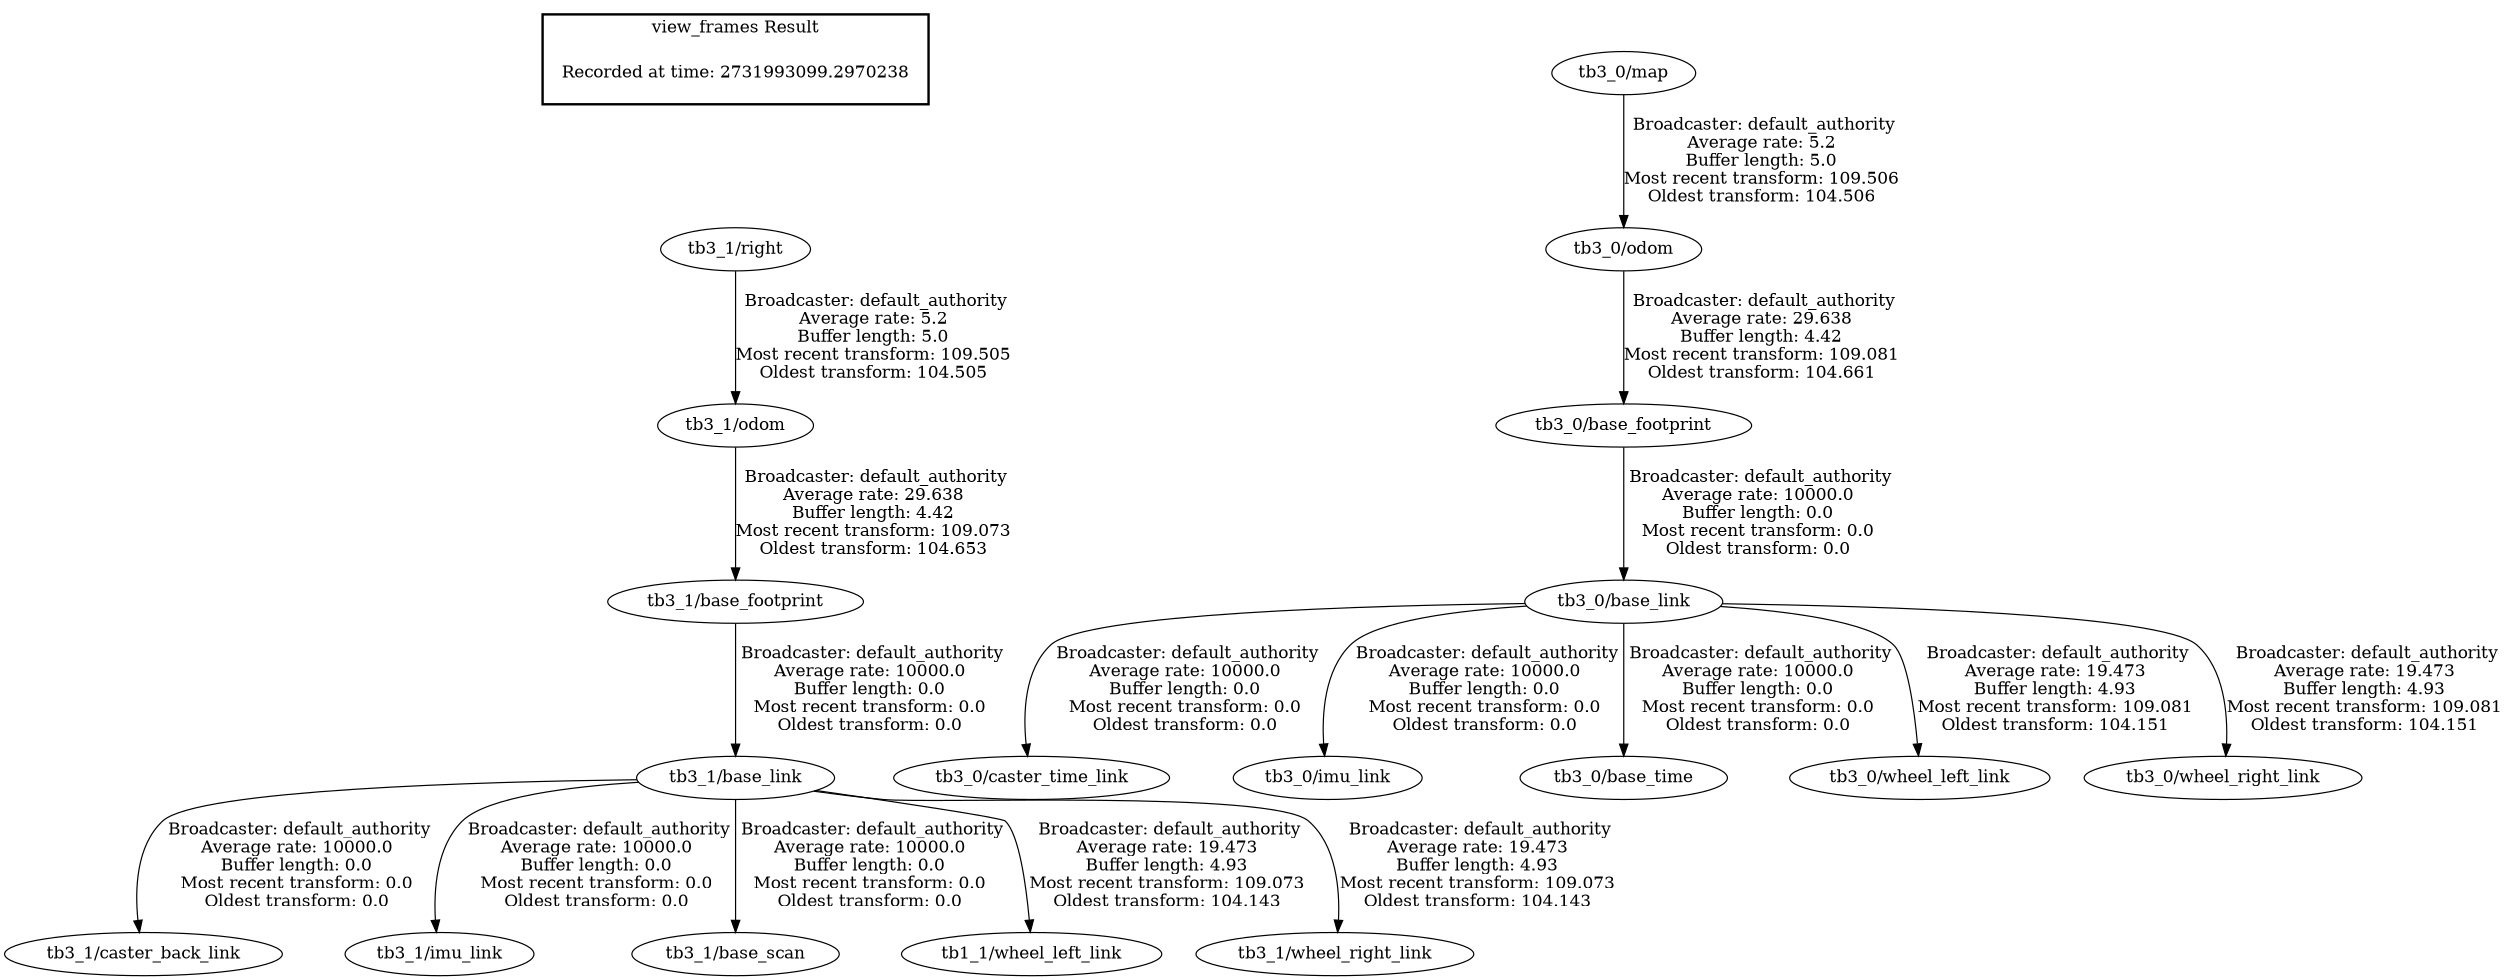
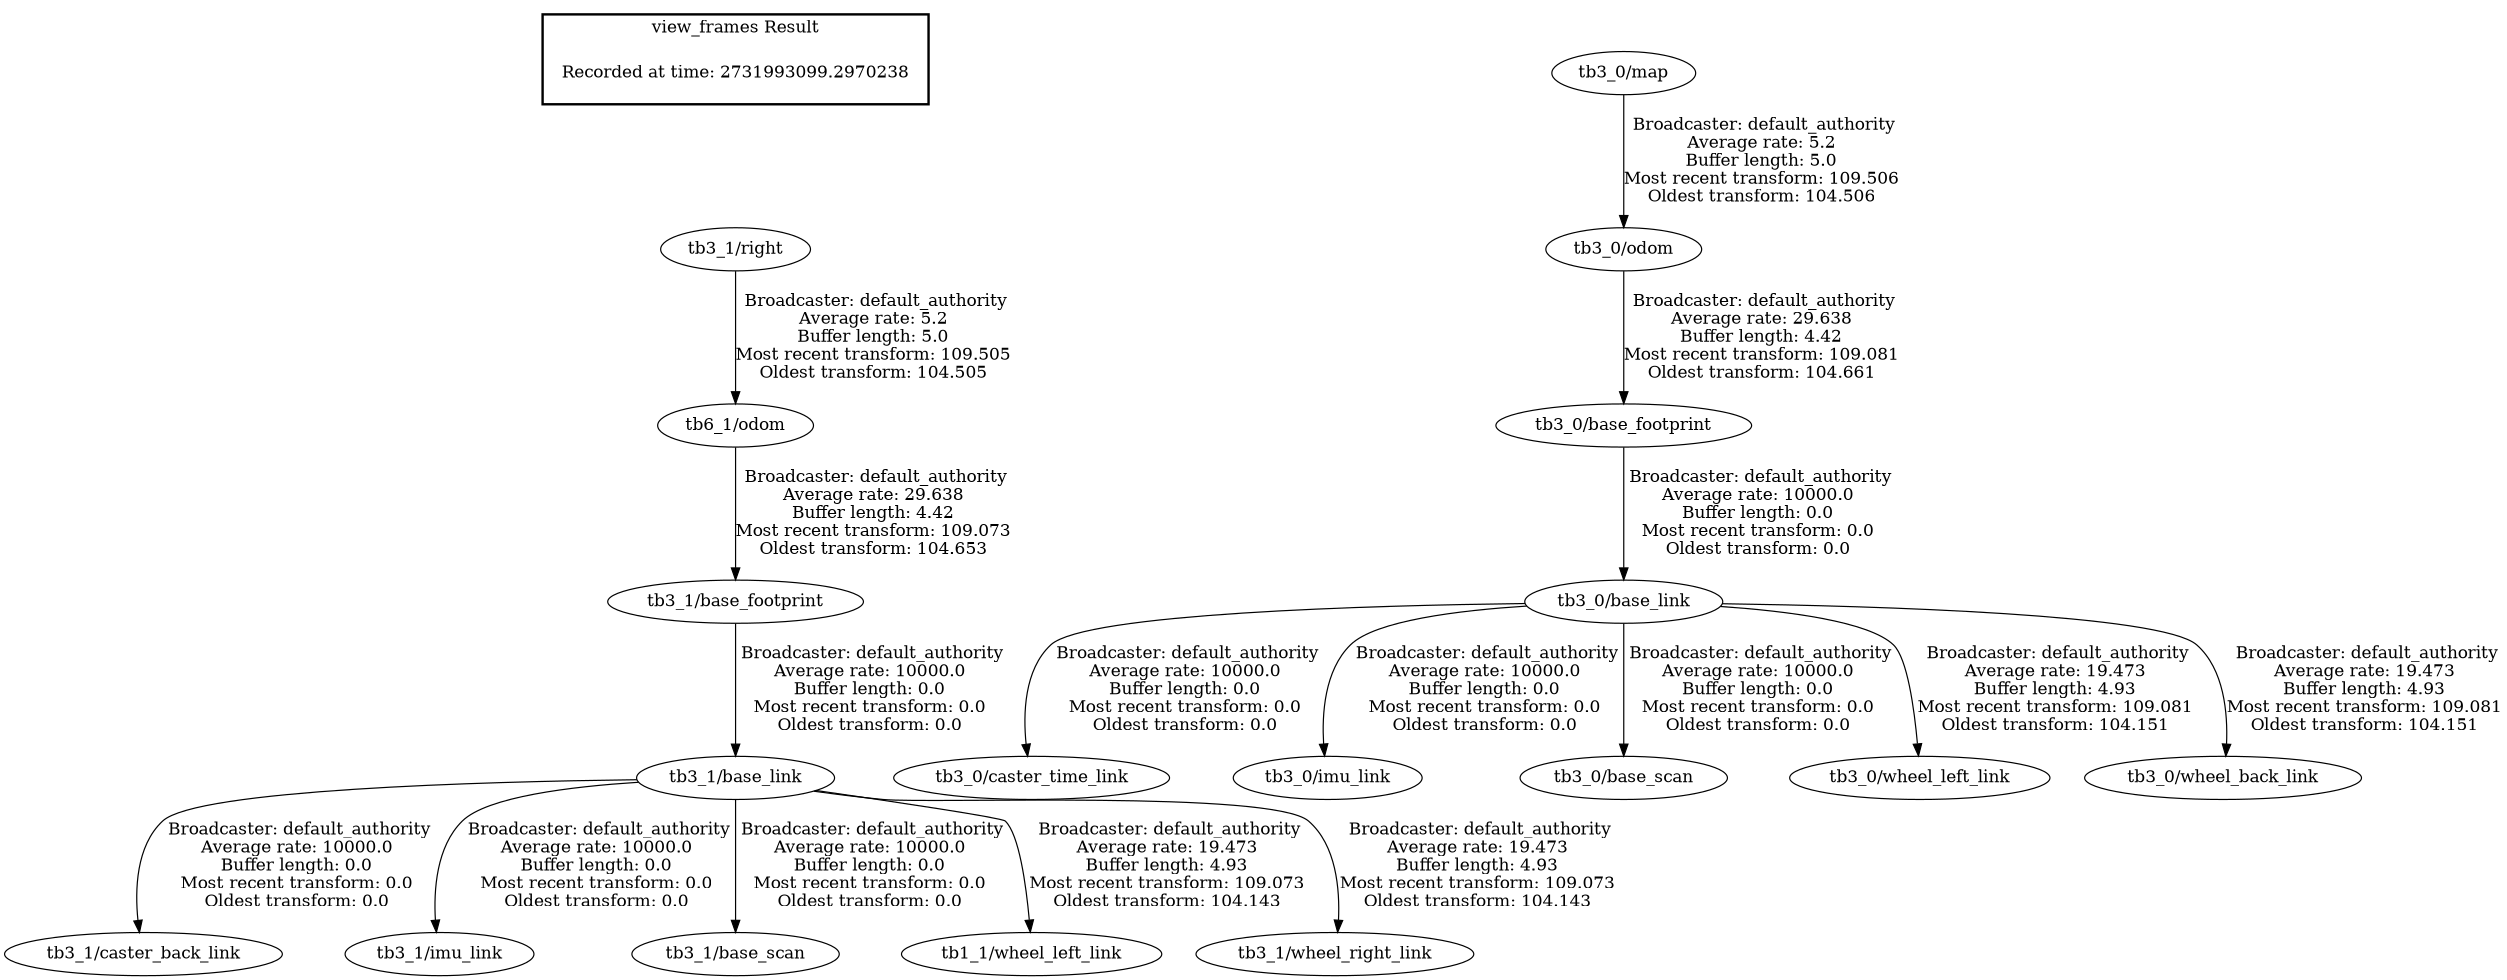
(736, 426) -> (736, 426)
(1624, 778) -> (1624, 778)
(2223, 778) -> (2223, 778)
